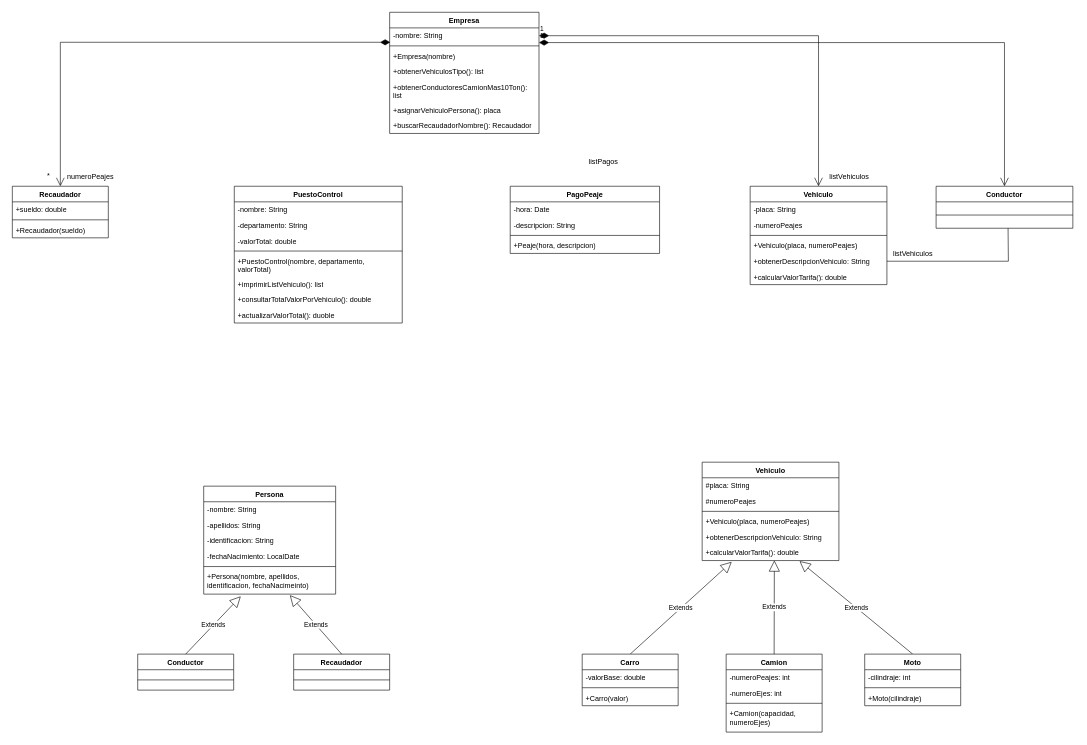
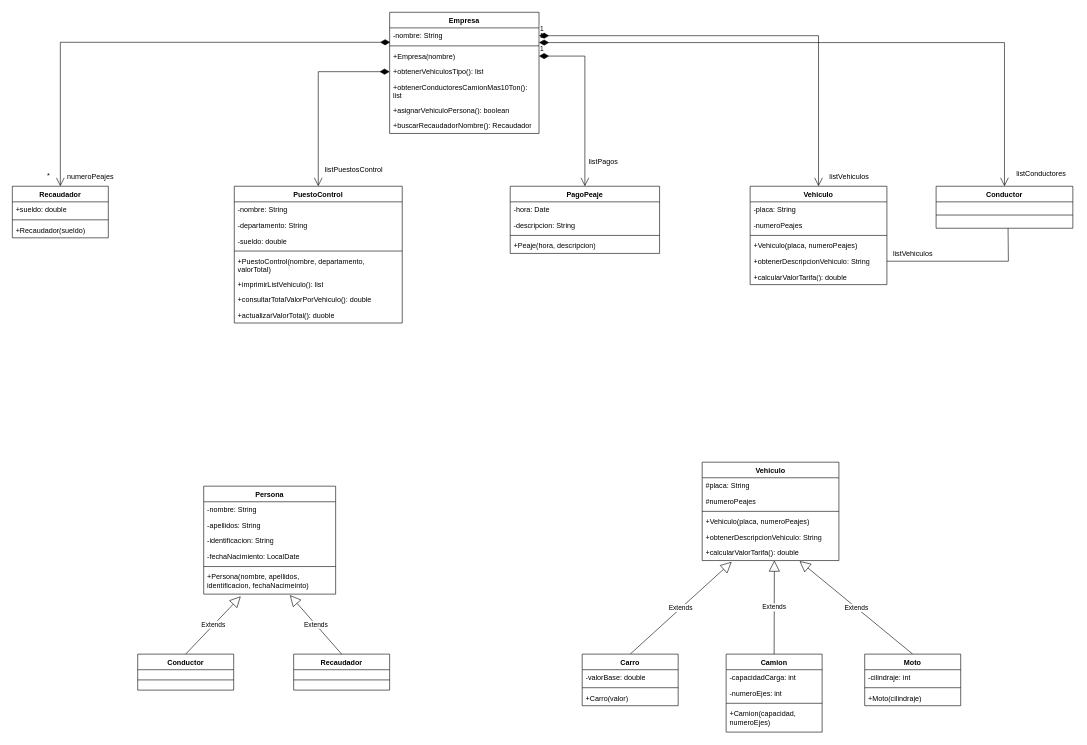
(452, 111) -> (456, 111)
none -> (354, 174)
none -> (1041, 174)
none -> (585, 181)
none -> (318, 183)
(272, 242) -> (264, 242)
(763, 678) -> (766, 678)
